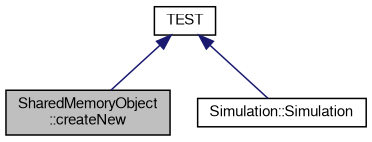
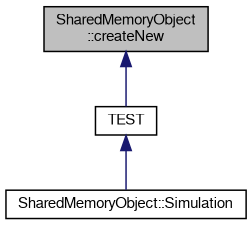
(135, 68) -> (126, 87)
(282, 113) -> (126, 204)
